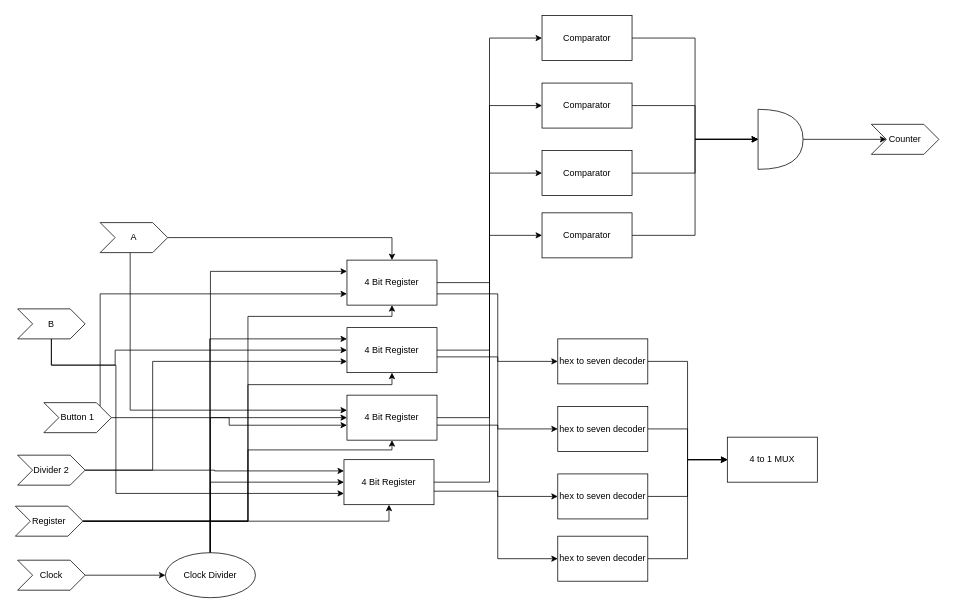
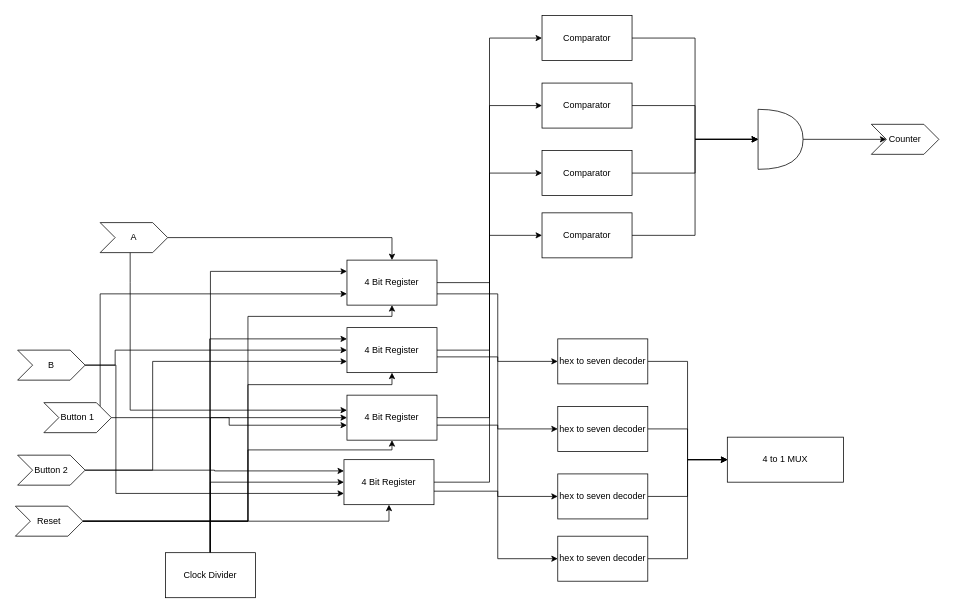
(51, 324) -> (51, 365)
(772, 459) -> (785, 459)
(51, 470) -> (51, 470)
(49, 521) -> (49, 521)
(51, 575) -> none
(122, 575) -> none
(210, 575) -> (210, 575)
